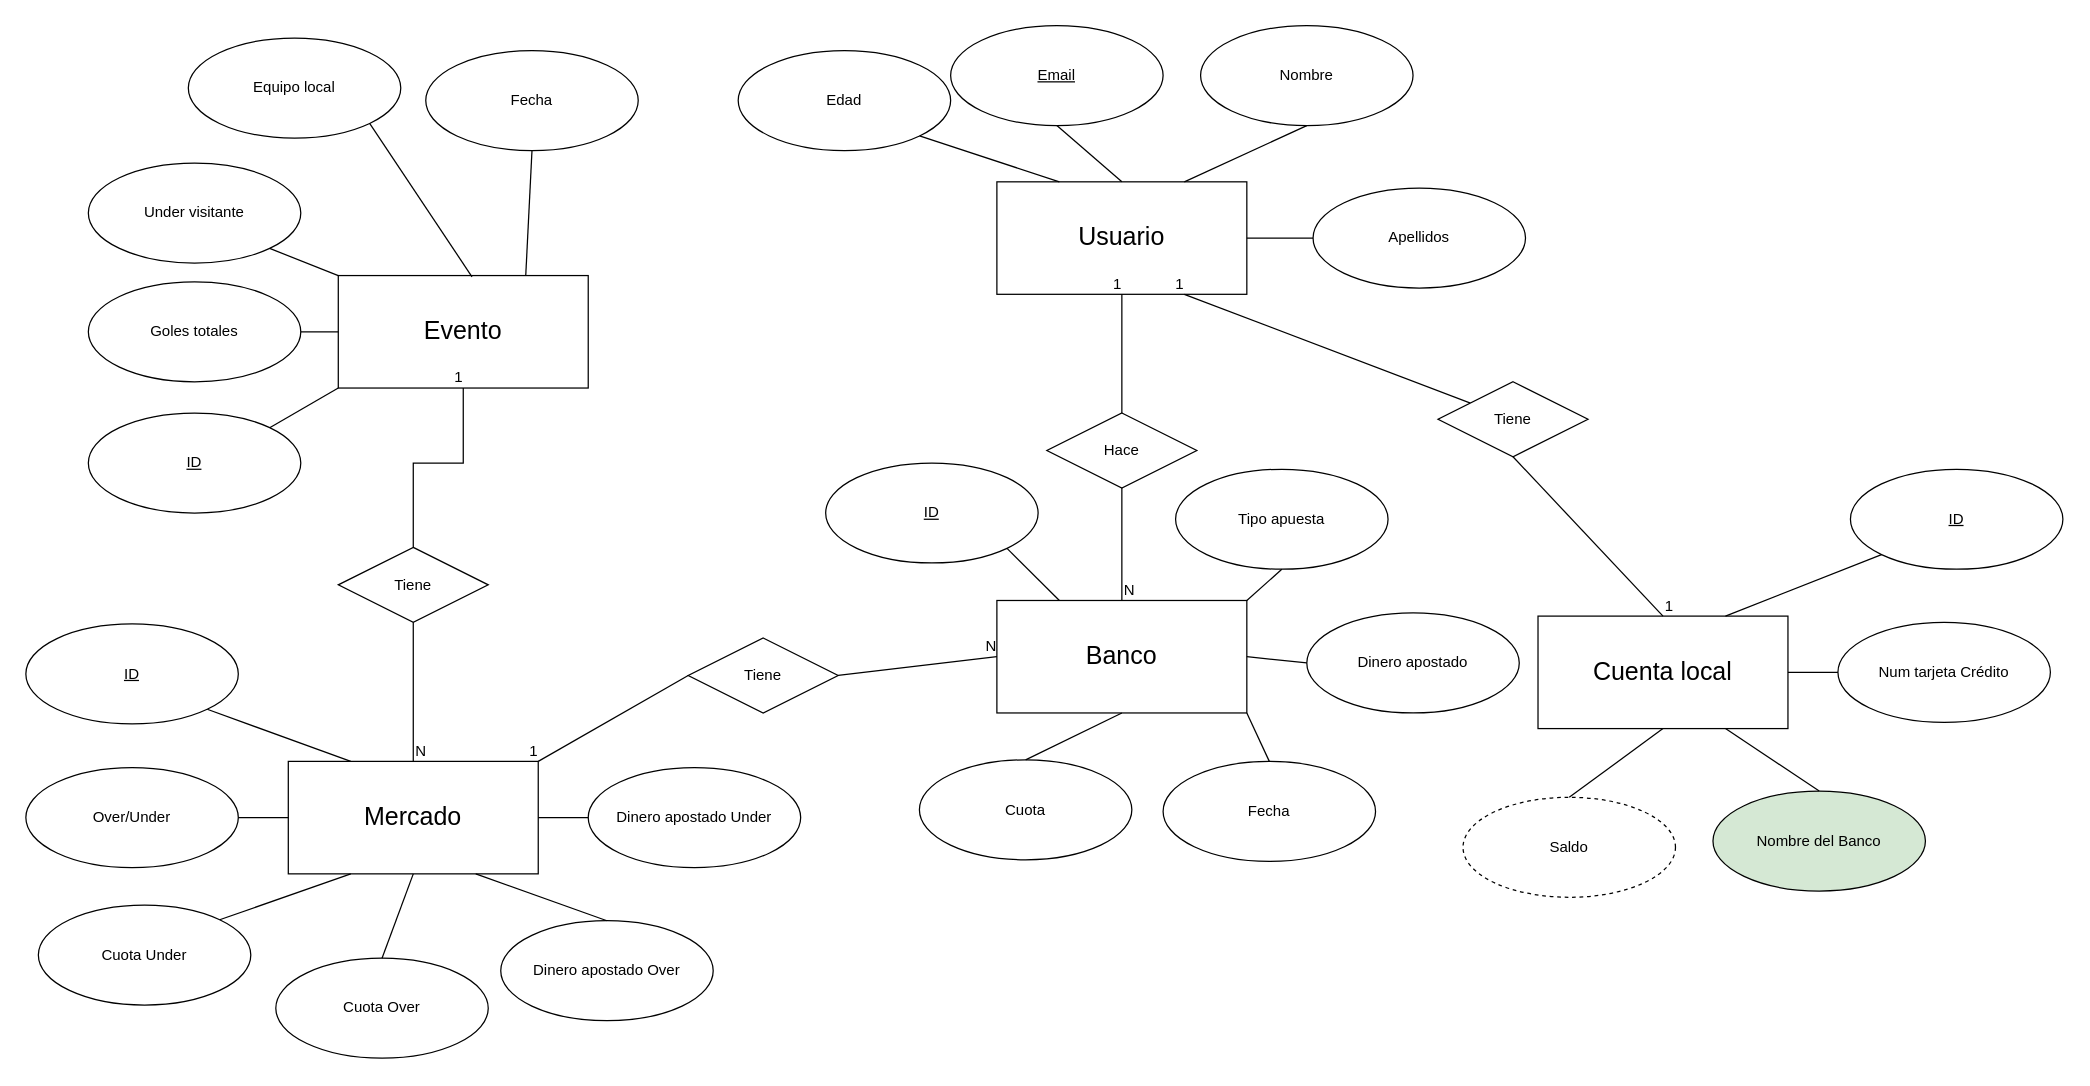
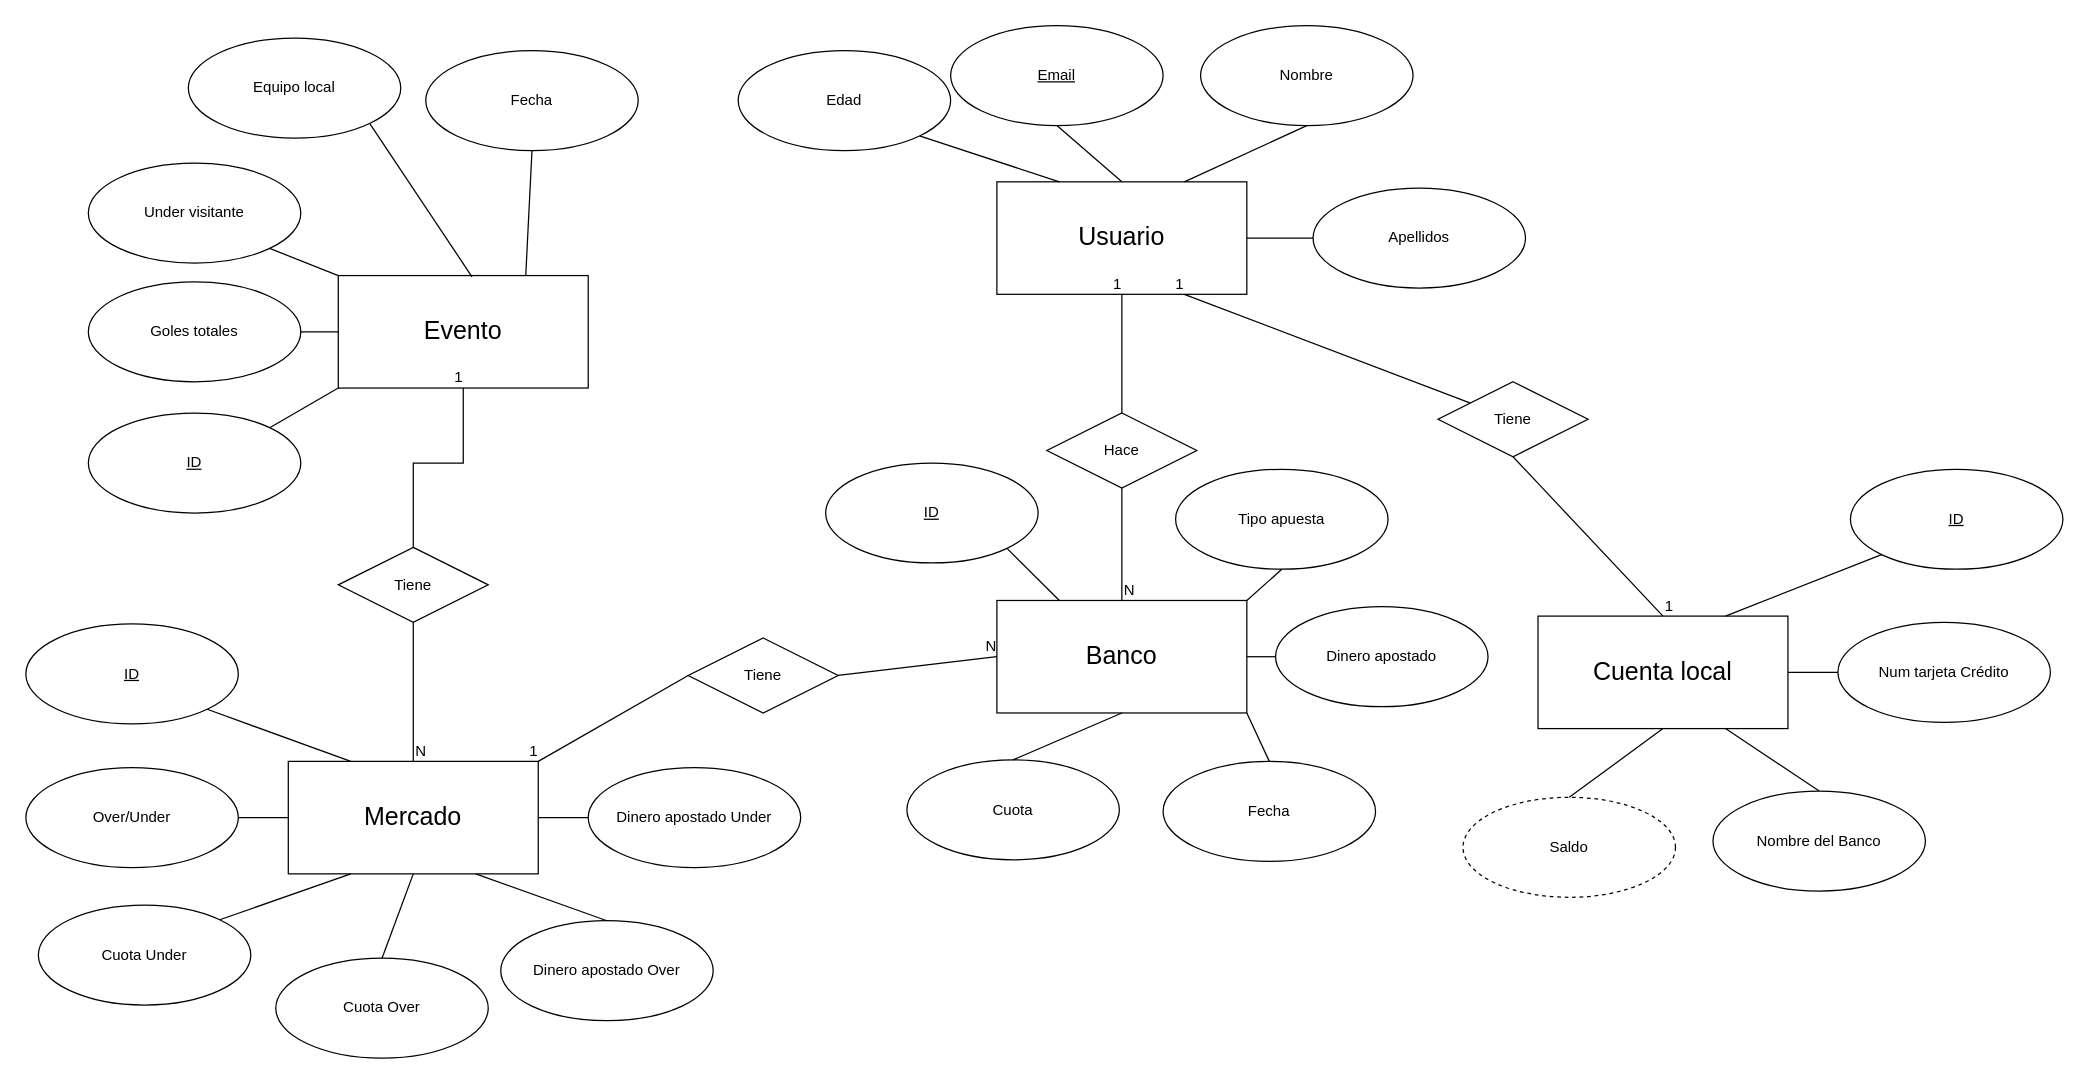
(1413, 663) -> (1382, 657)
(1026, 810) -> (1013, 810)
(1819, 841) -> (1819, 841)
